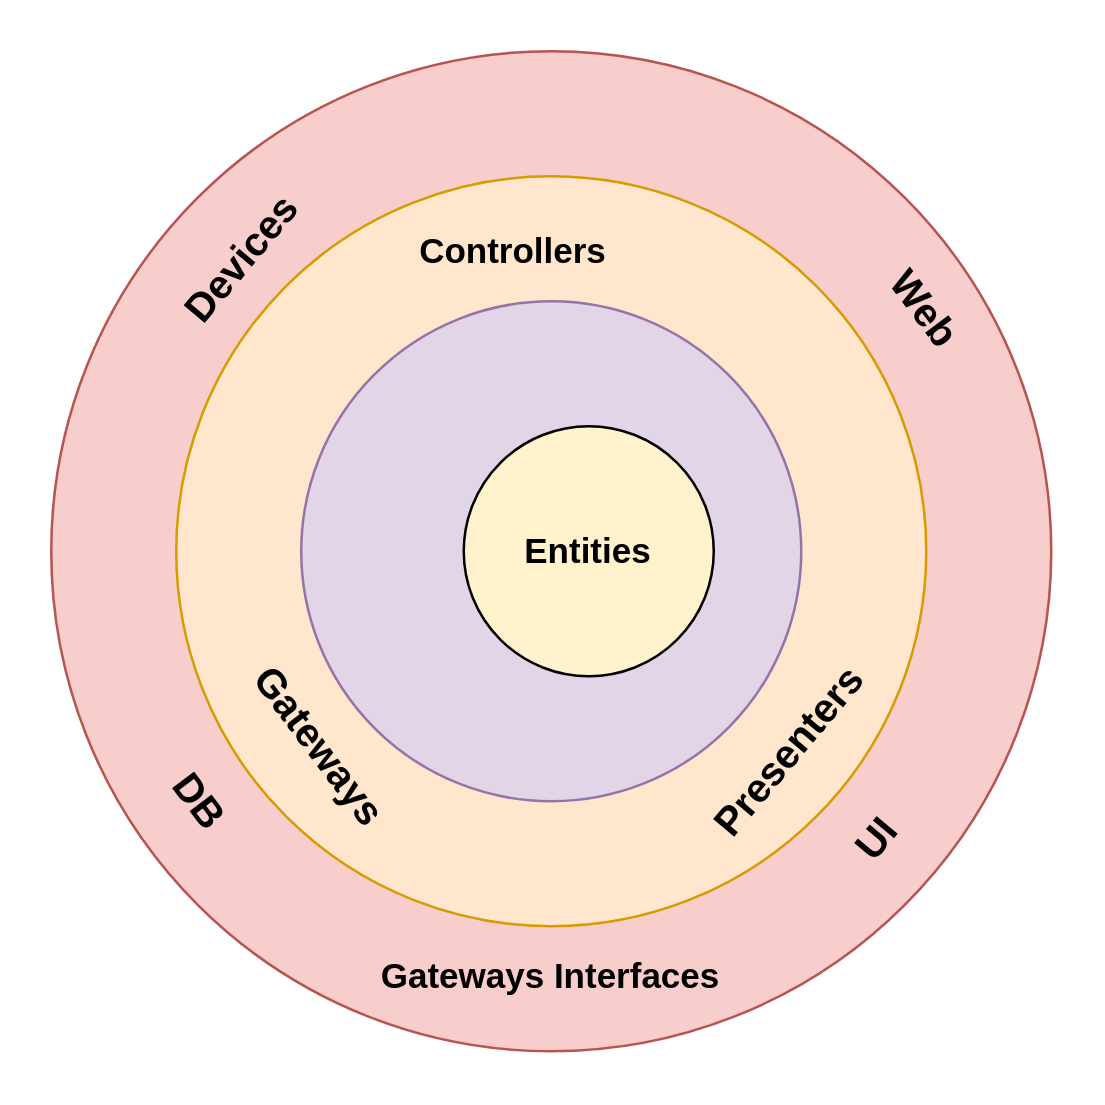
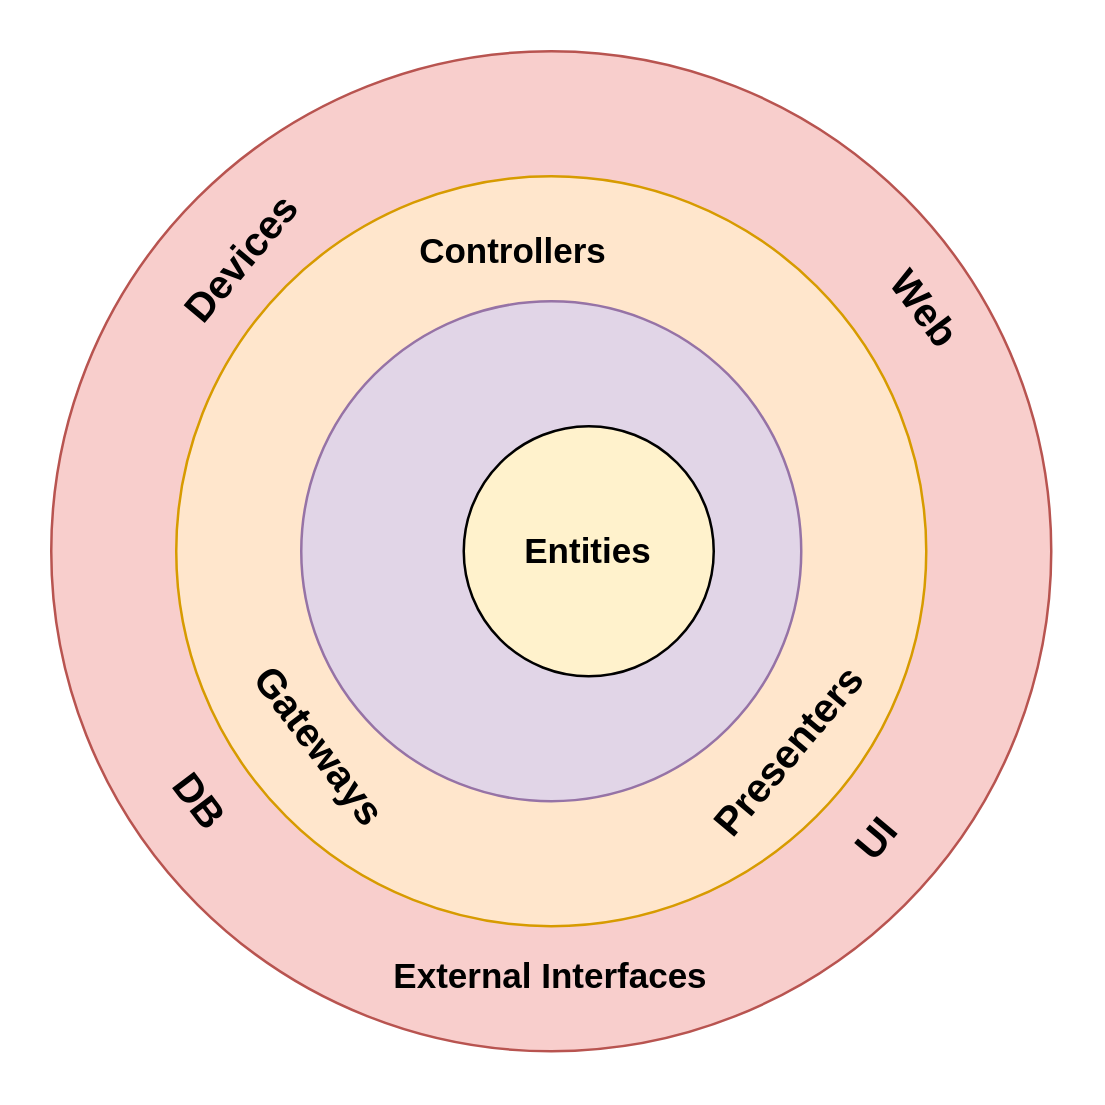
(551, 976) -> (551, 976)
